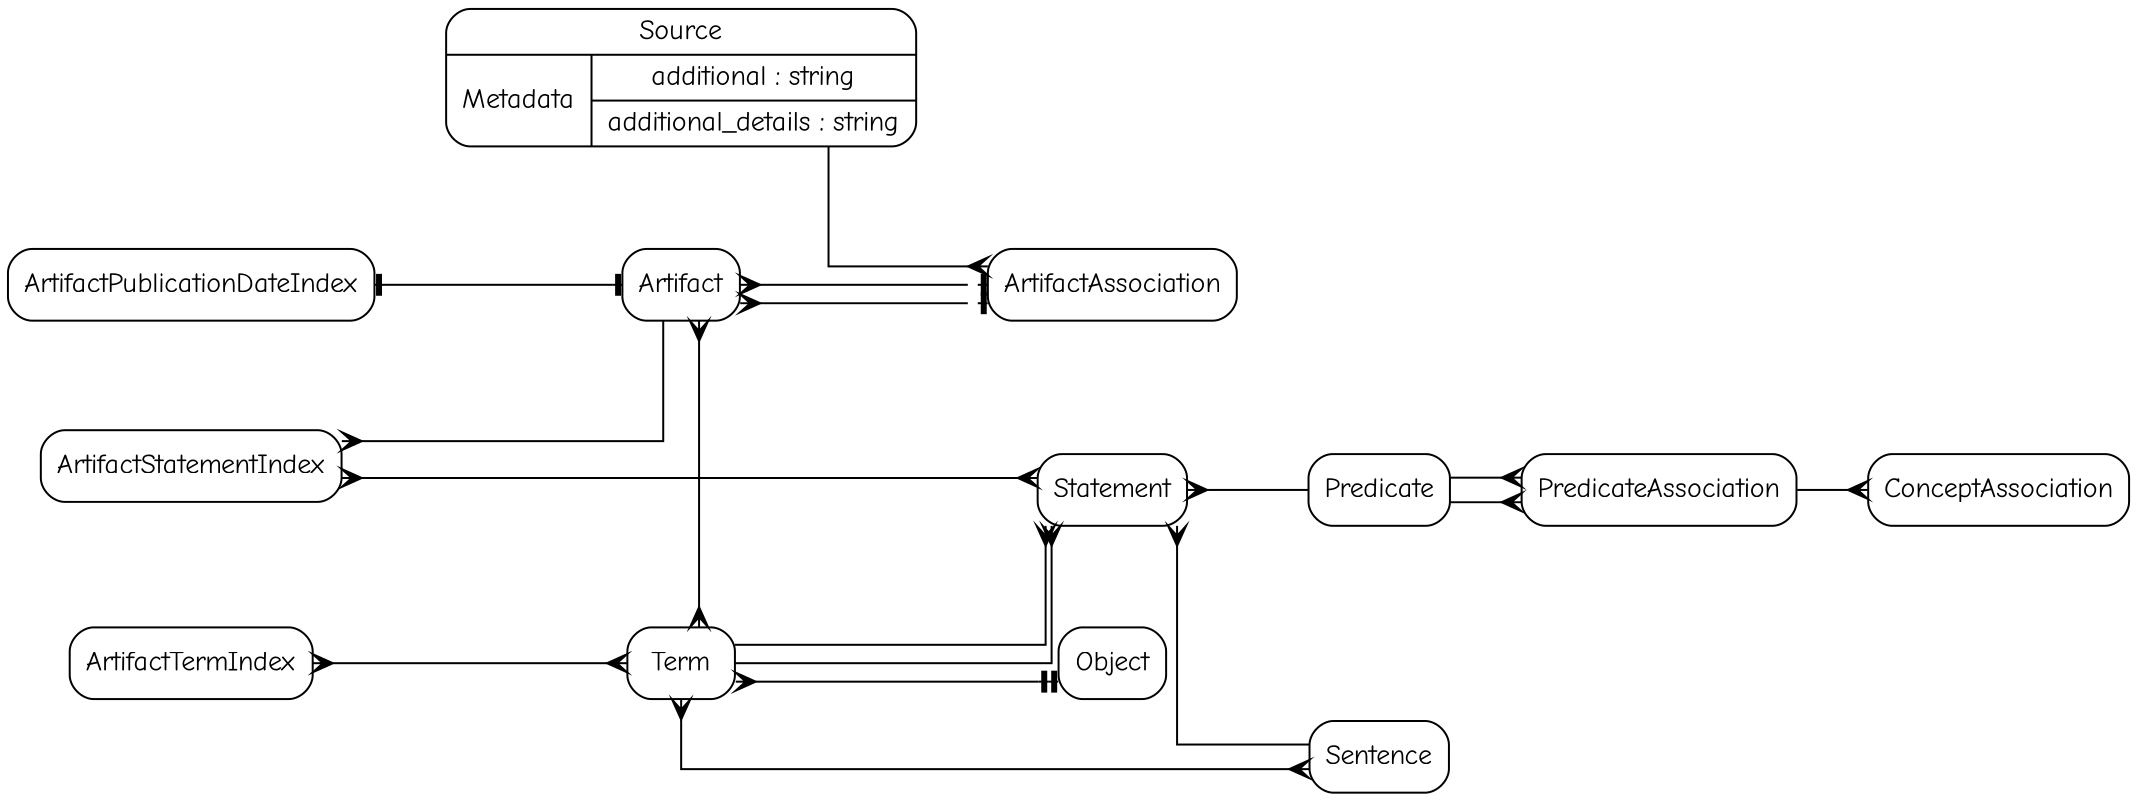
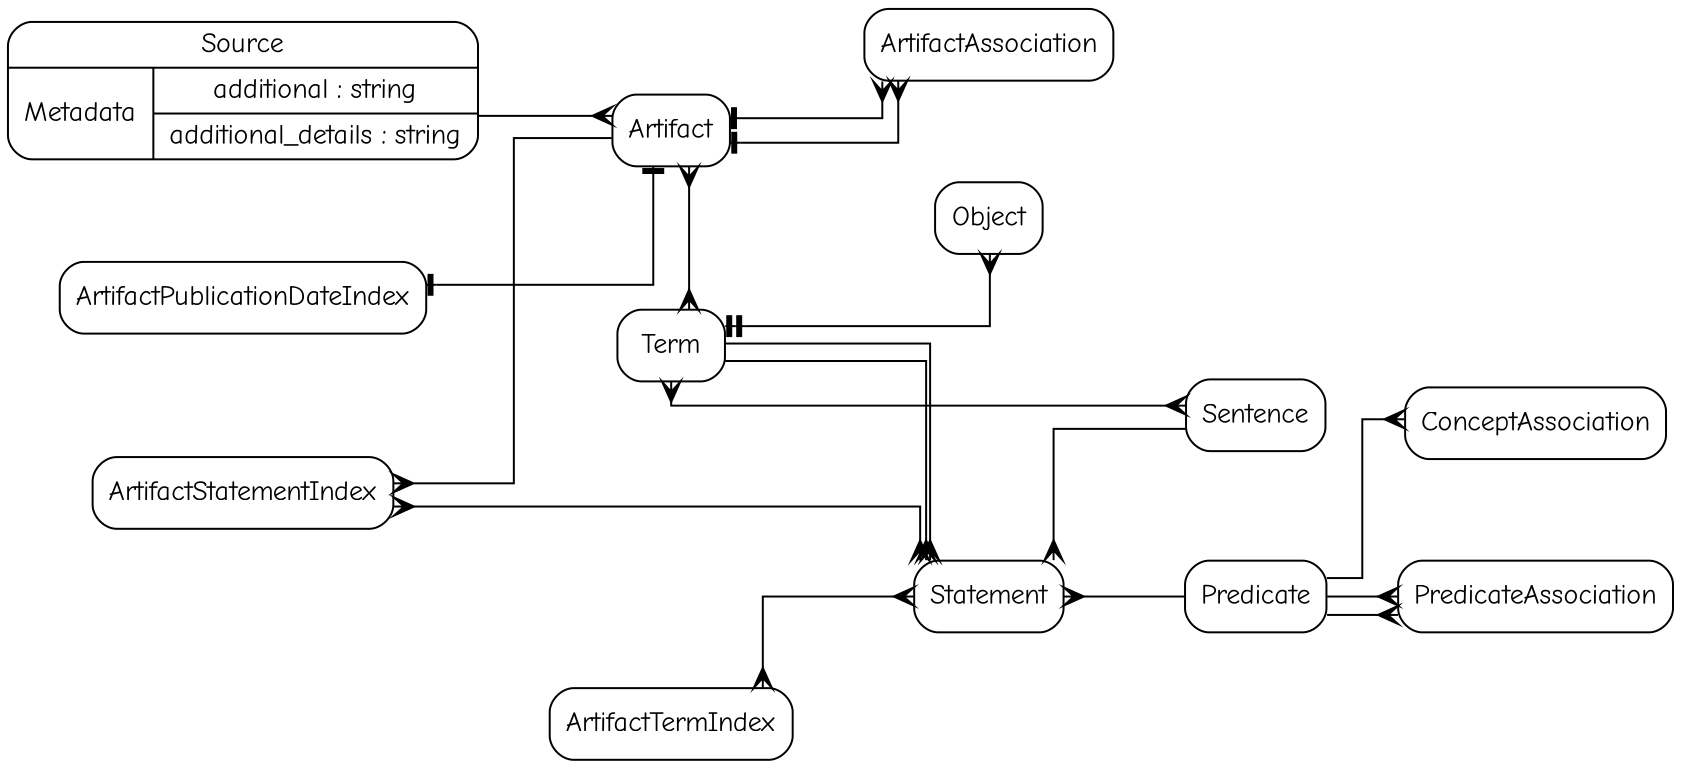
(838, 266) -> (535, 116)
(1823, 490) -> (1362, 505)
(470, 663) -> (793, 597)
